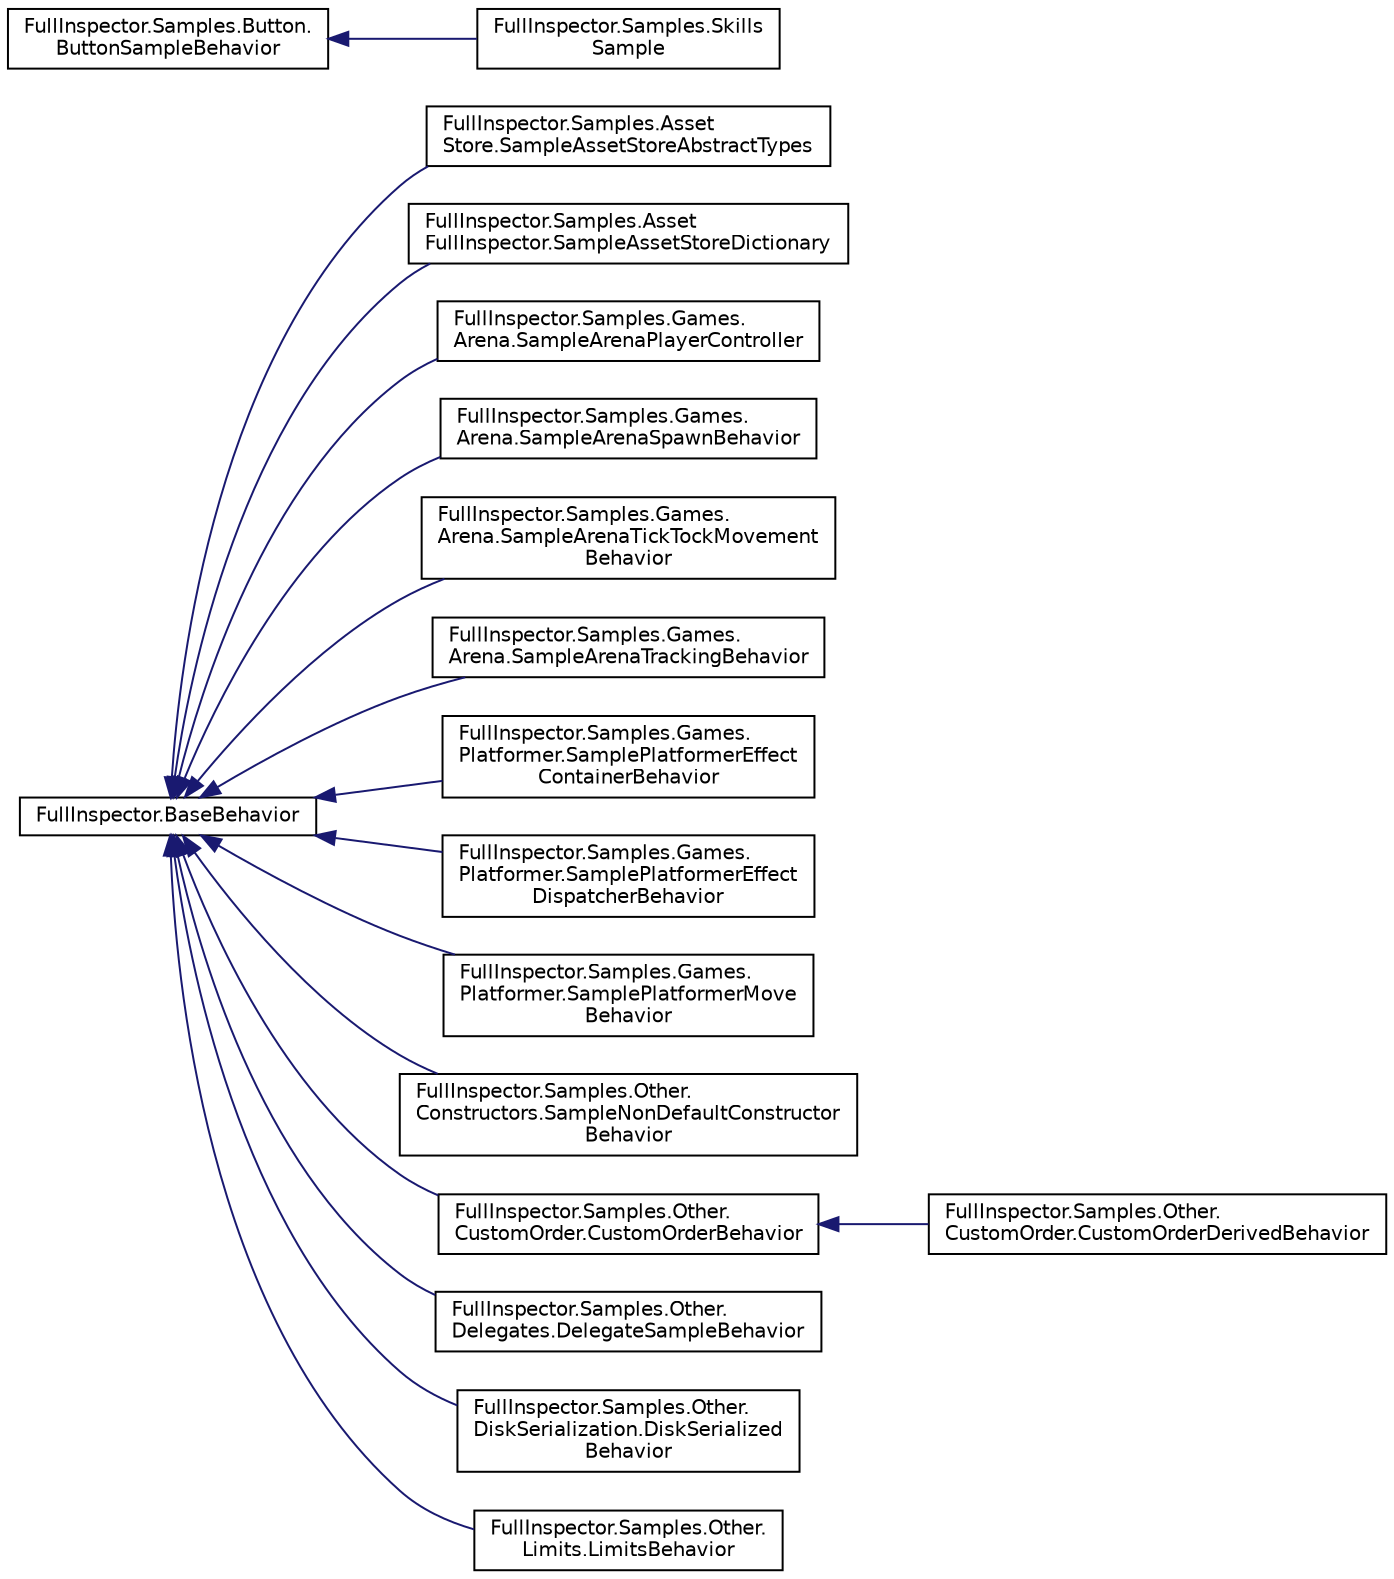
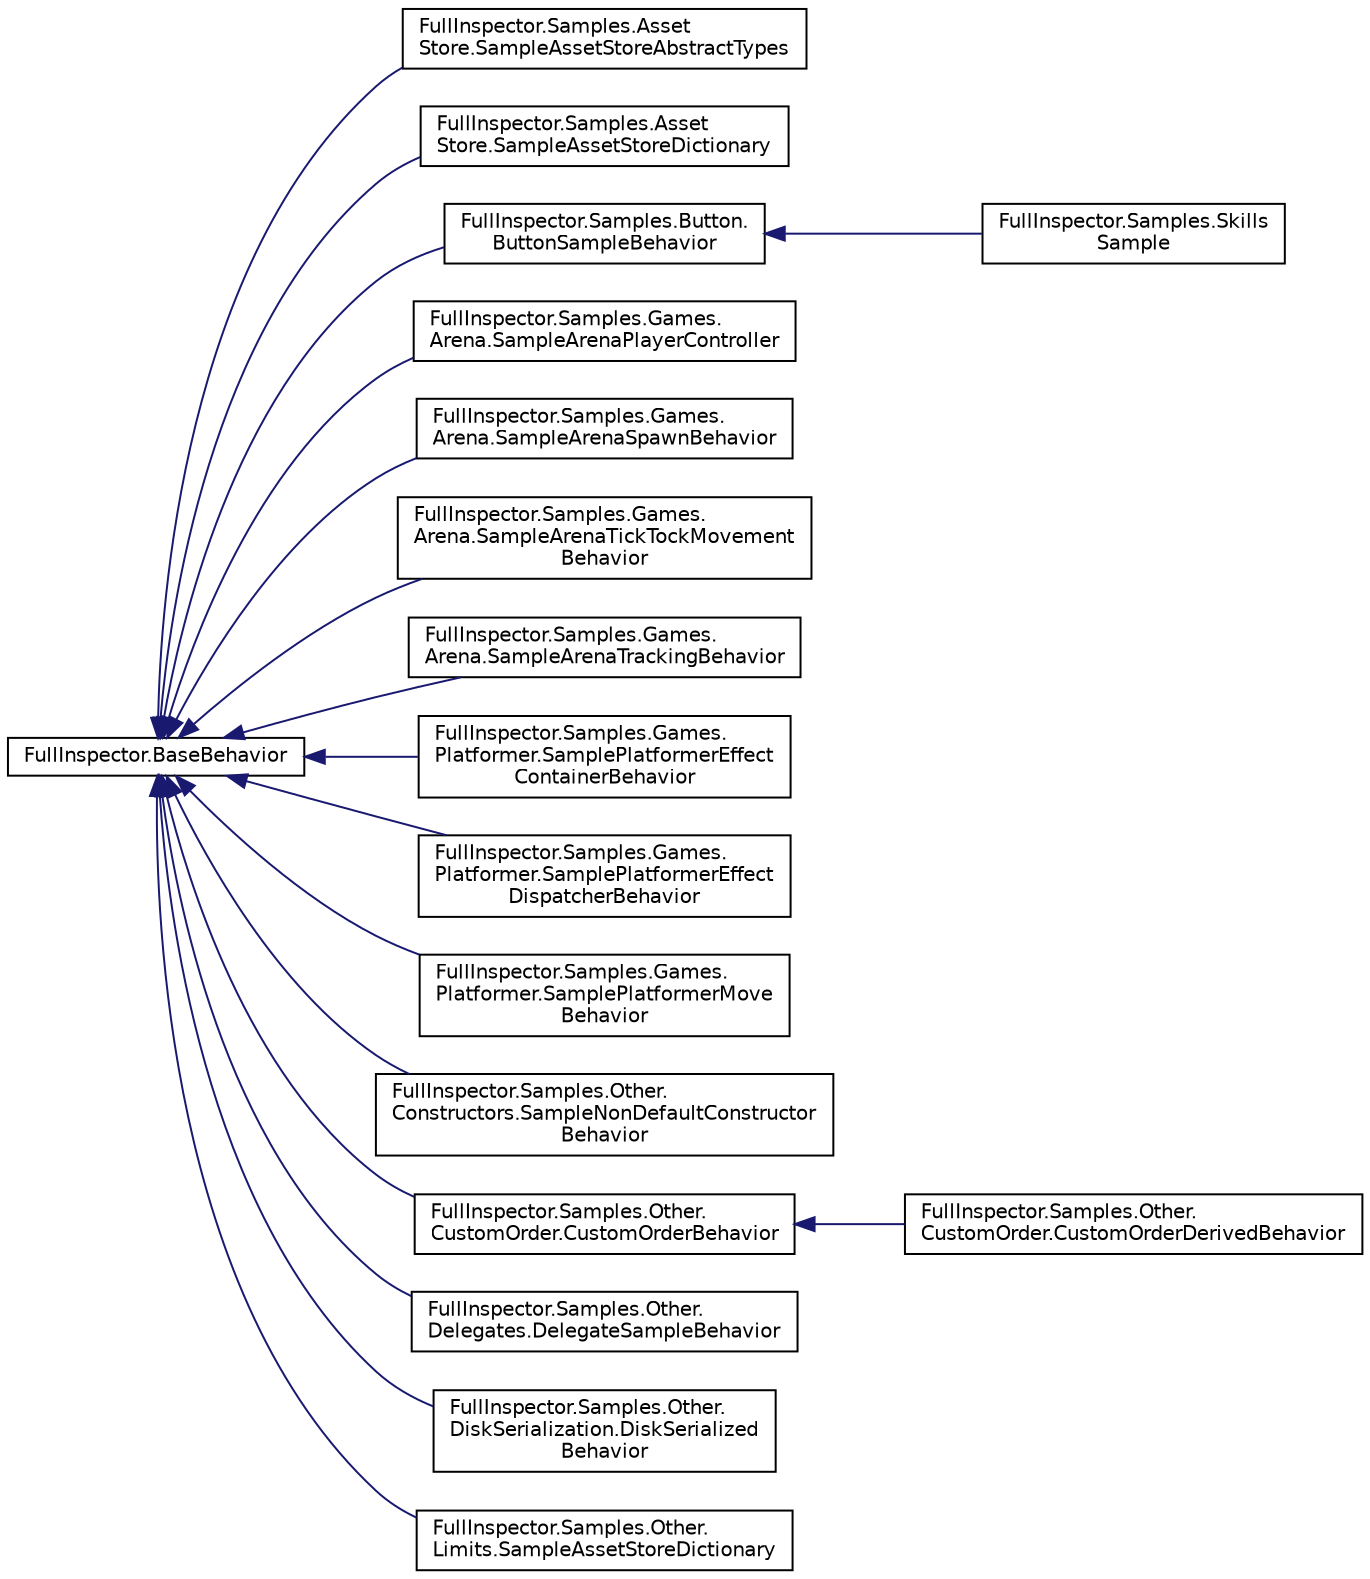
(628, 234) -> (605, 136)
none -> (250, 446)
(628, 1540) -> (605, 1540)
